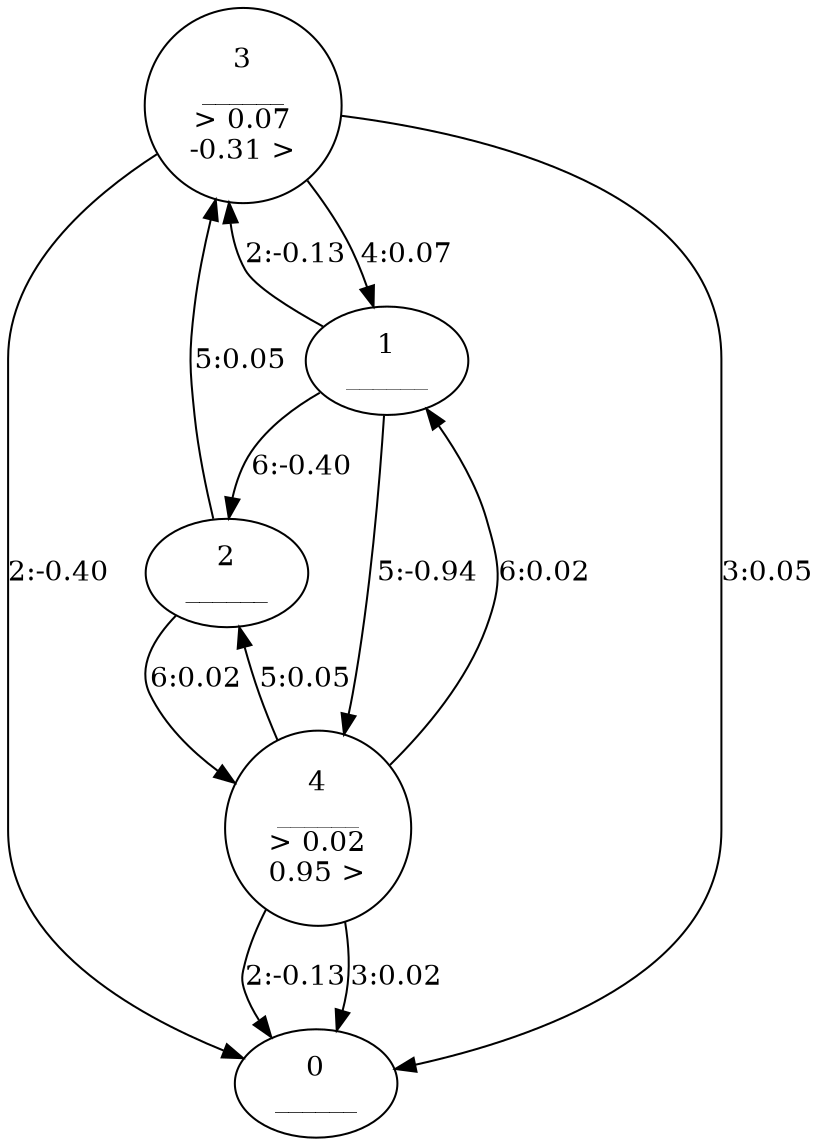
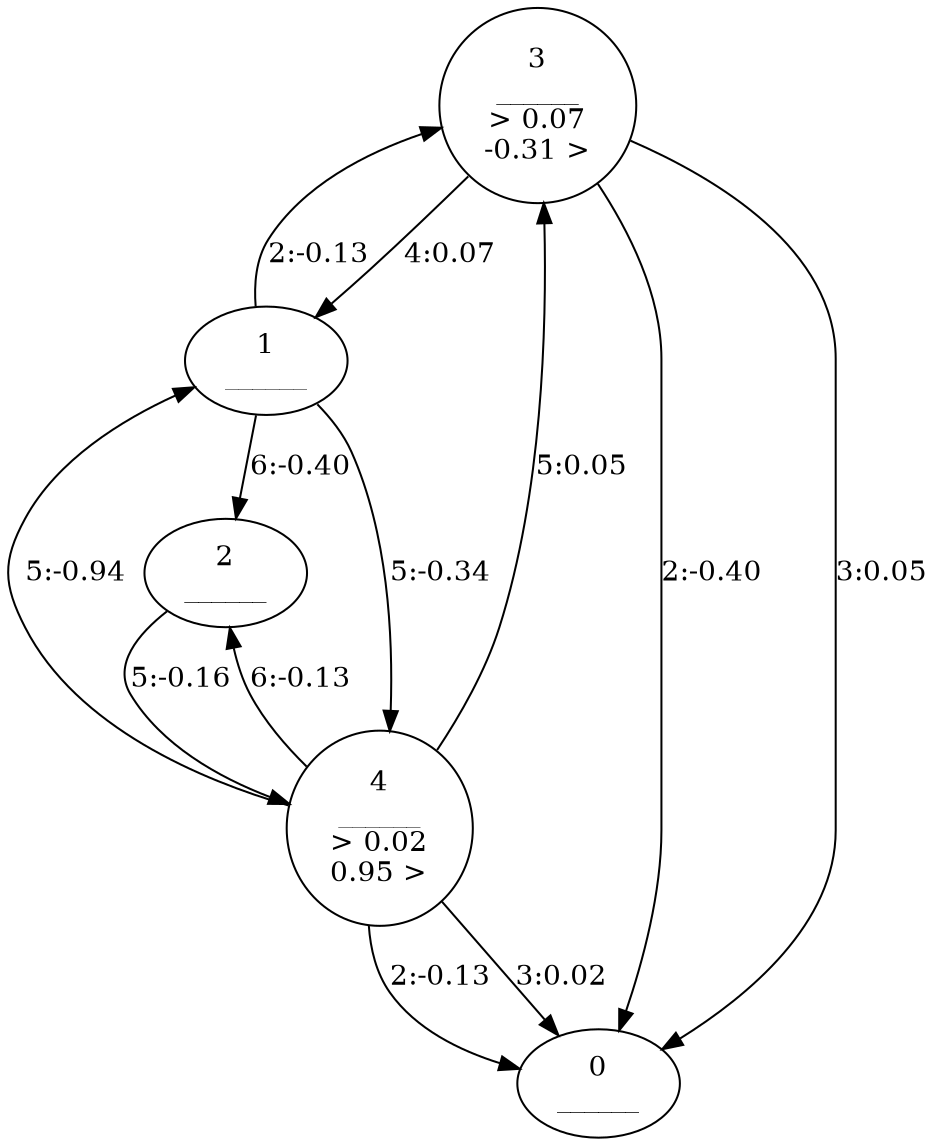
(191, 369) -> (529, 496)
(428, 573) -> (441, 573)
(545, 573) -> (76, 573)
(197, 679) -> (181, 679)
(306, 679) -> (301, 679)
